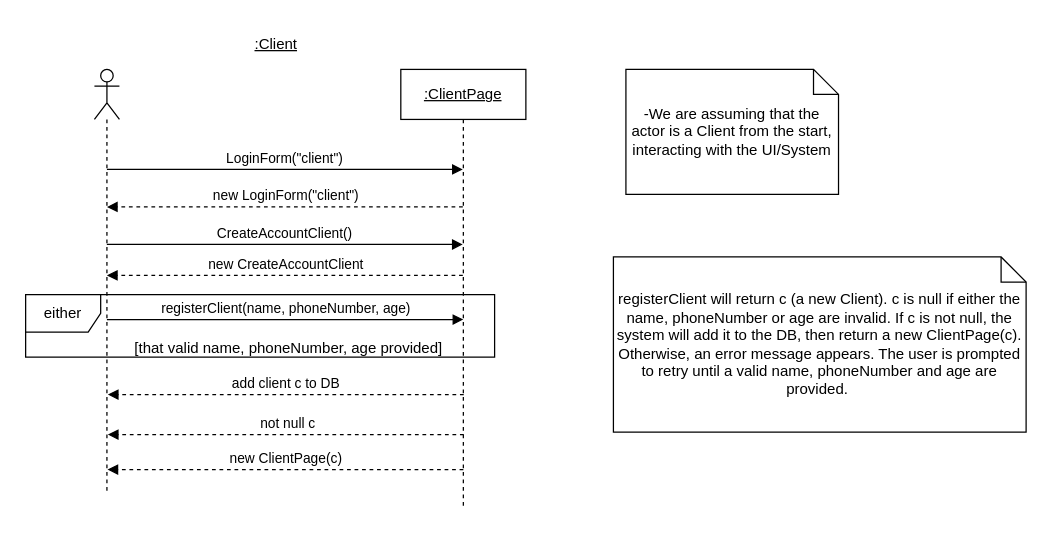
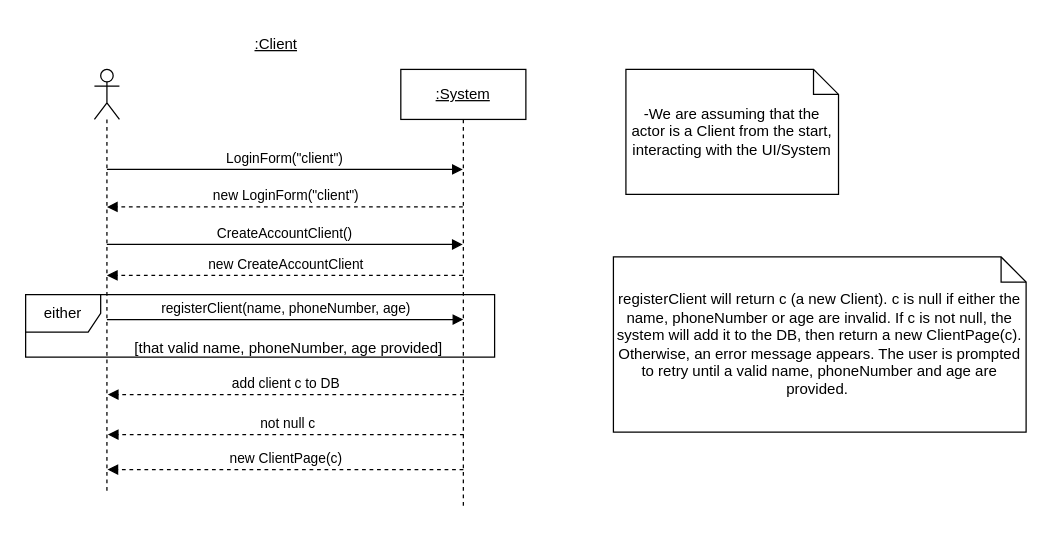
(463, 94) -> (463, 94)
